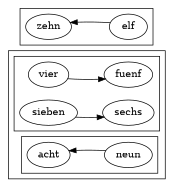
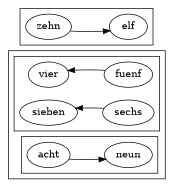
(94, 22) -> (87, 32)
(83, 79) -> (90, 70)
(86, 117) -> (93, 108)
(91, 150) -> (84, 160)
